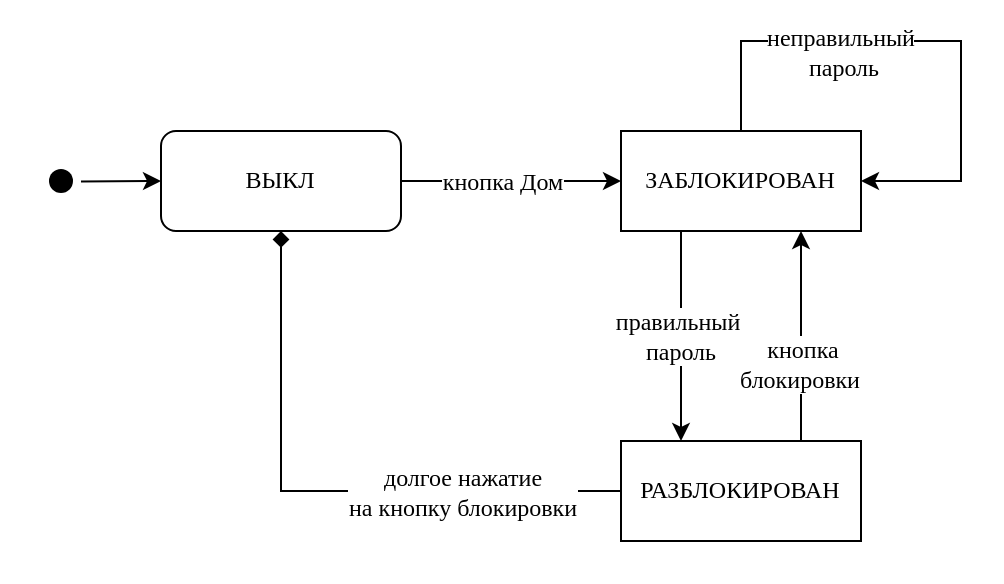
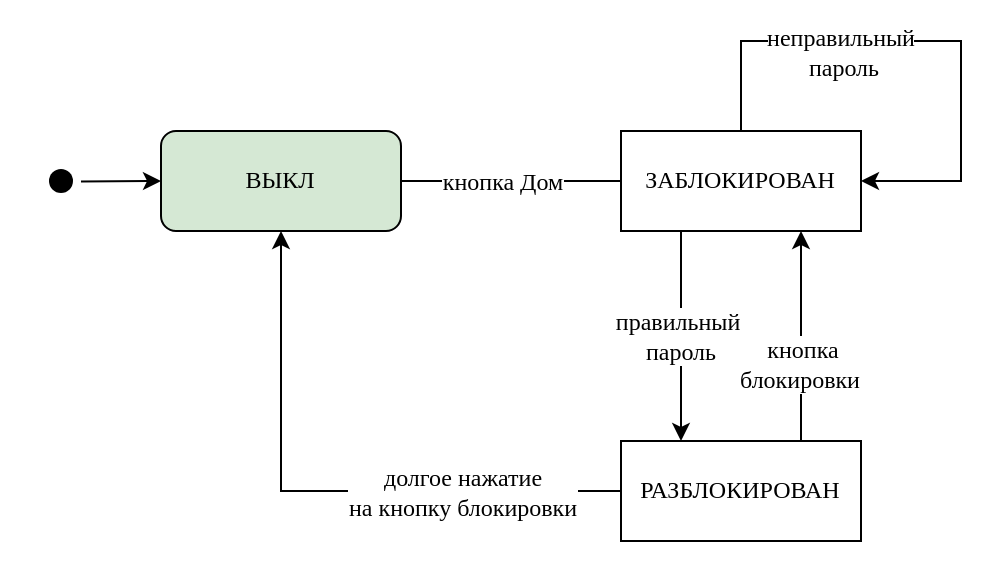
(281, 181) -> (281, 181)
(606, 181) -> (611, 181)
(281, 247) -> (281, 246)
